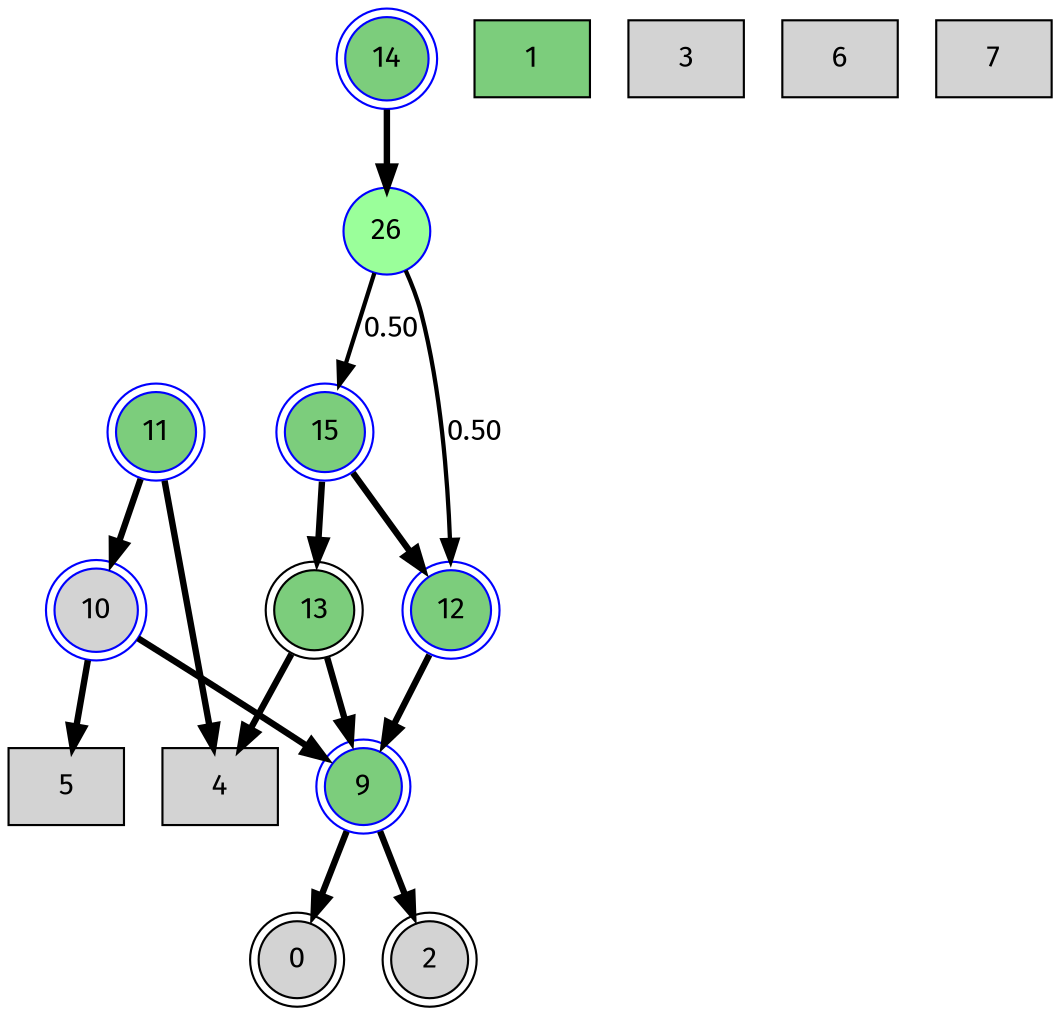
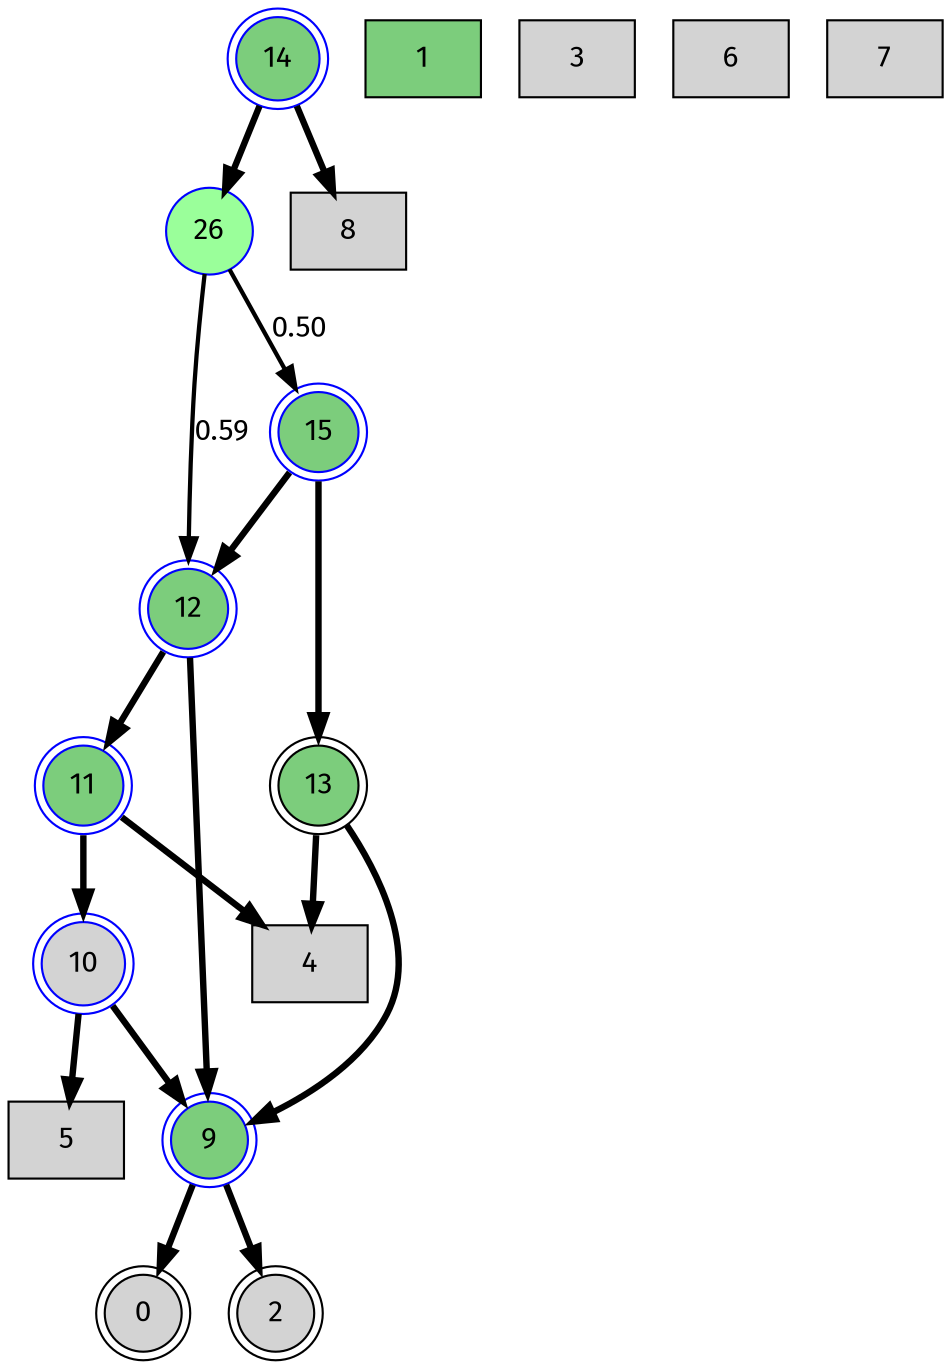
none -> (348, 231)
(475, 432) -> (222, 432)
none -> (141, 688)
